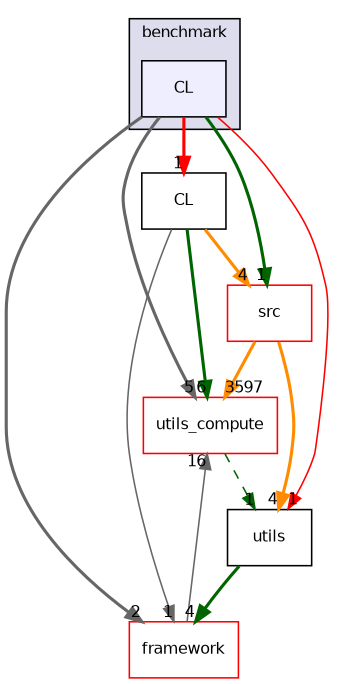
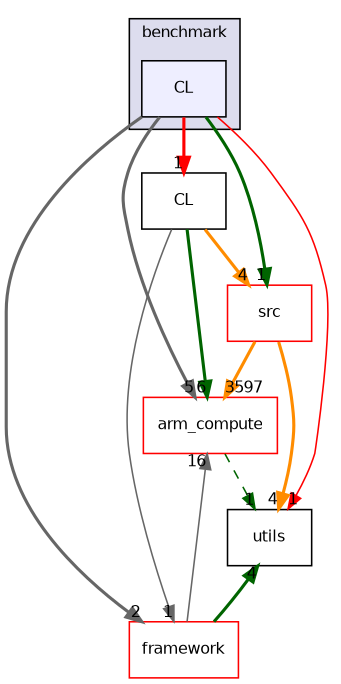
(210, 425) -> (210, 425)
(222, 587) -> (232, 601)
